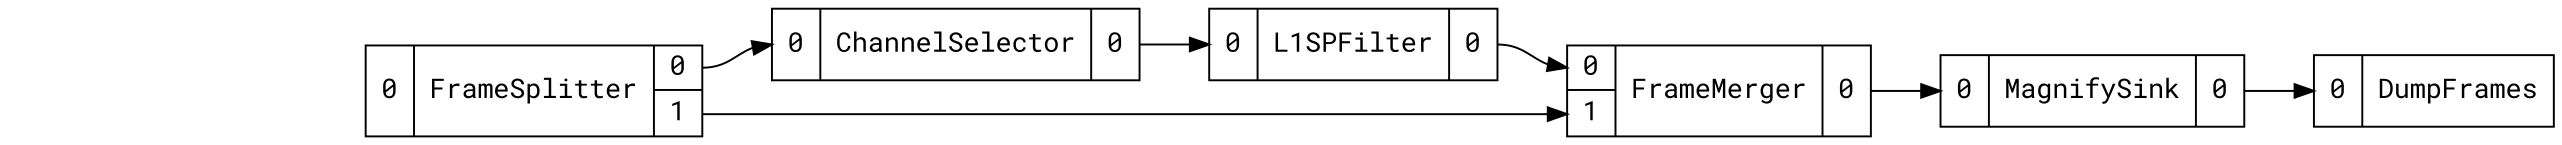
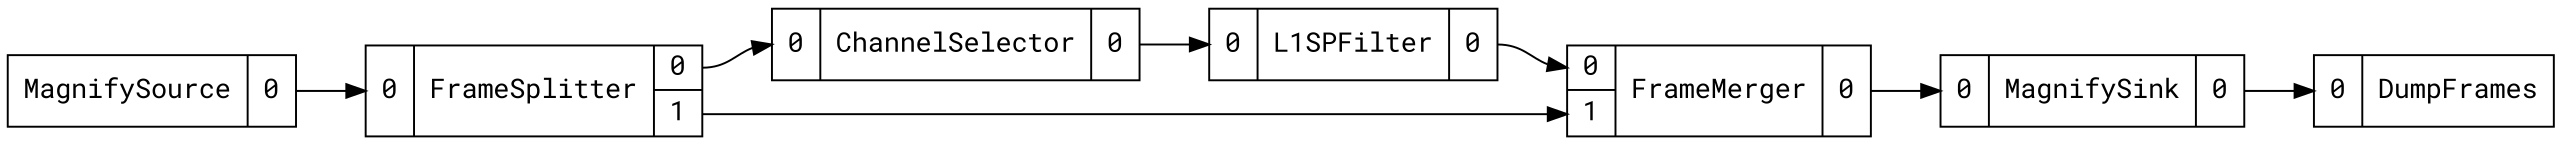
none -> (152, 91)
